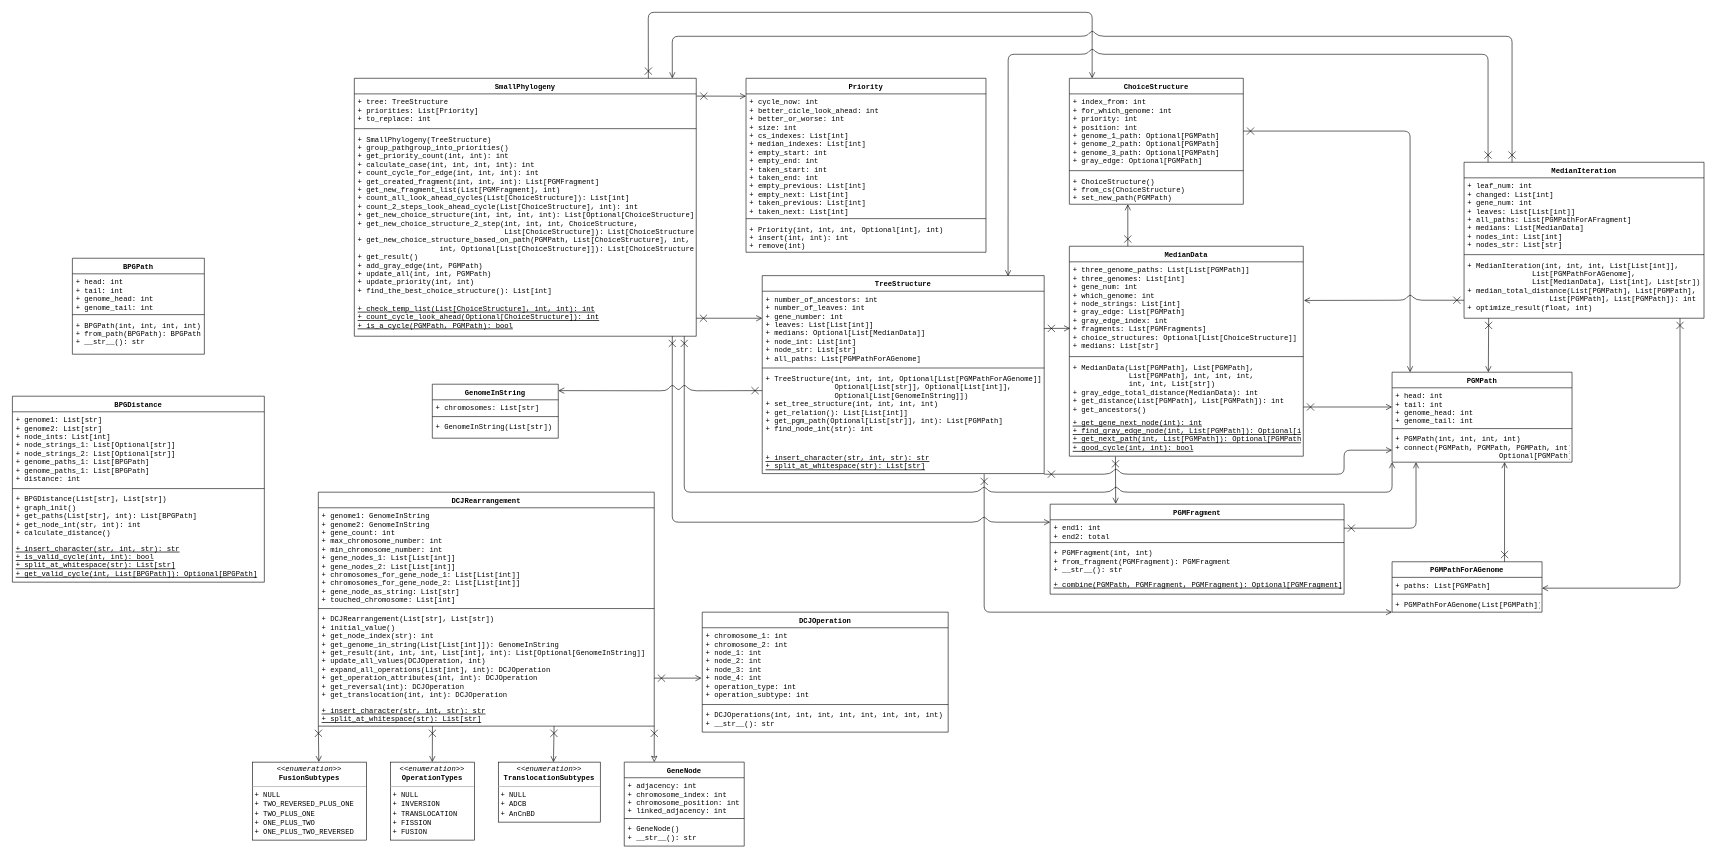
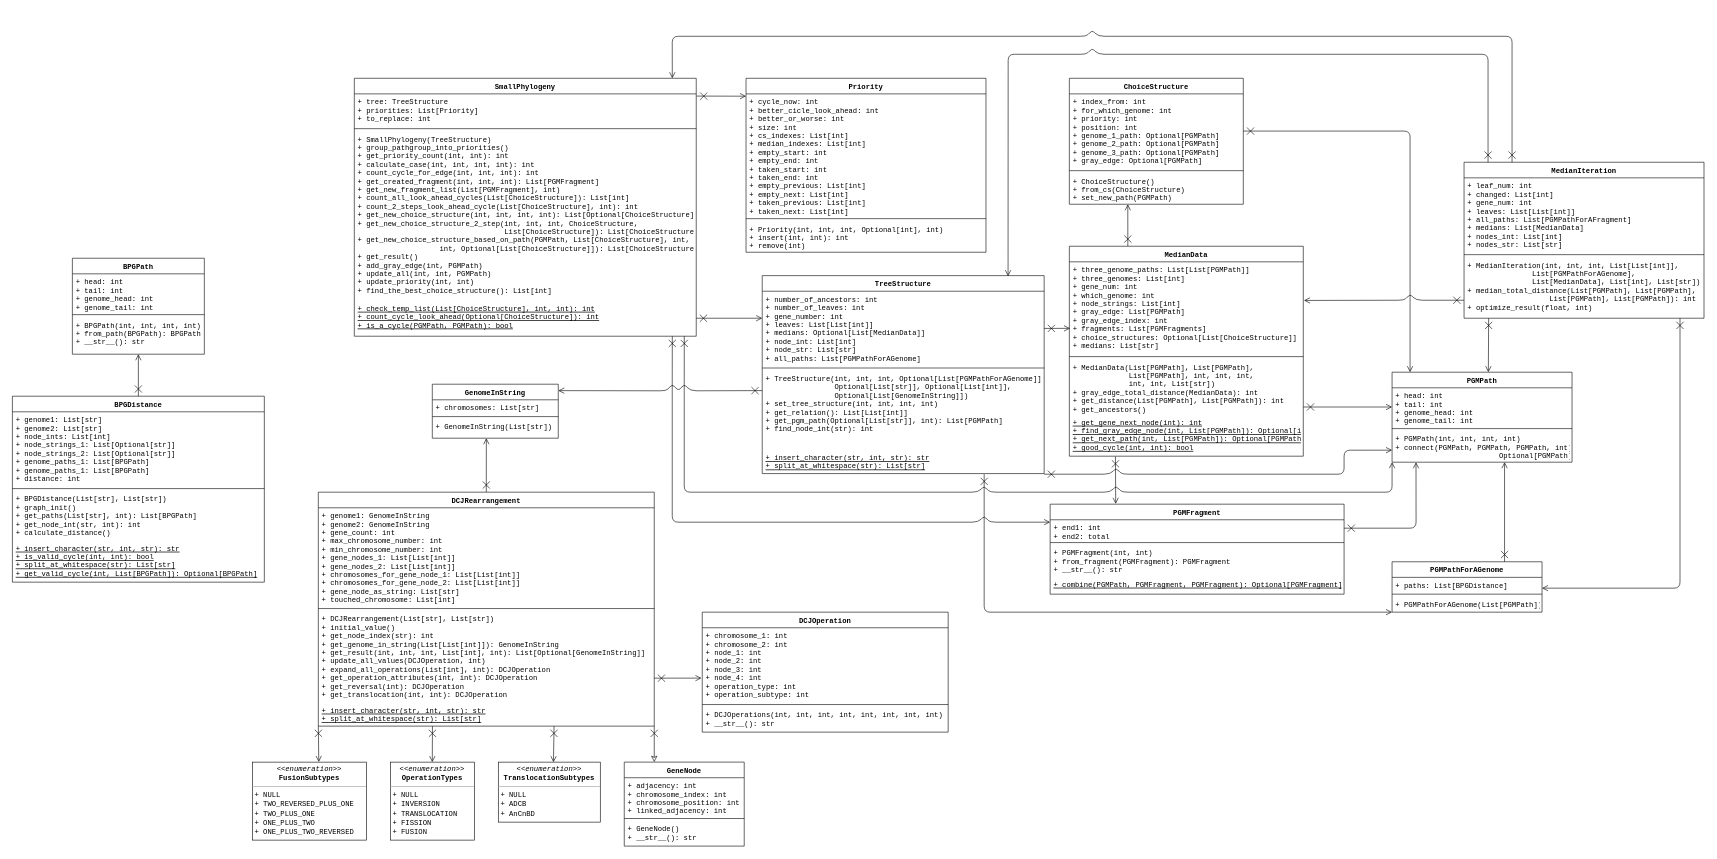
(839, 12) -> none
none -> (138, 376)
none -> (486, 466)
(1436, 586) -> (1443, 586)
